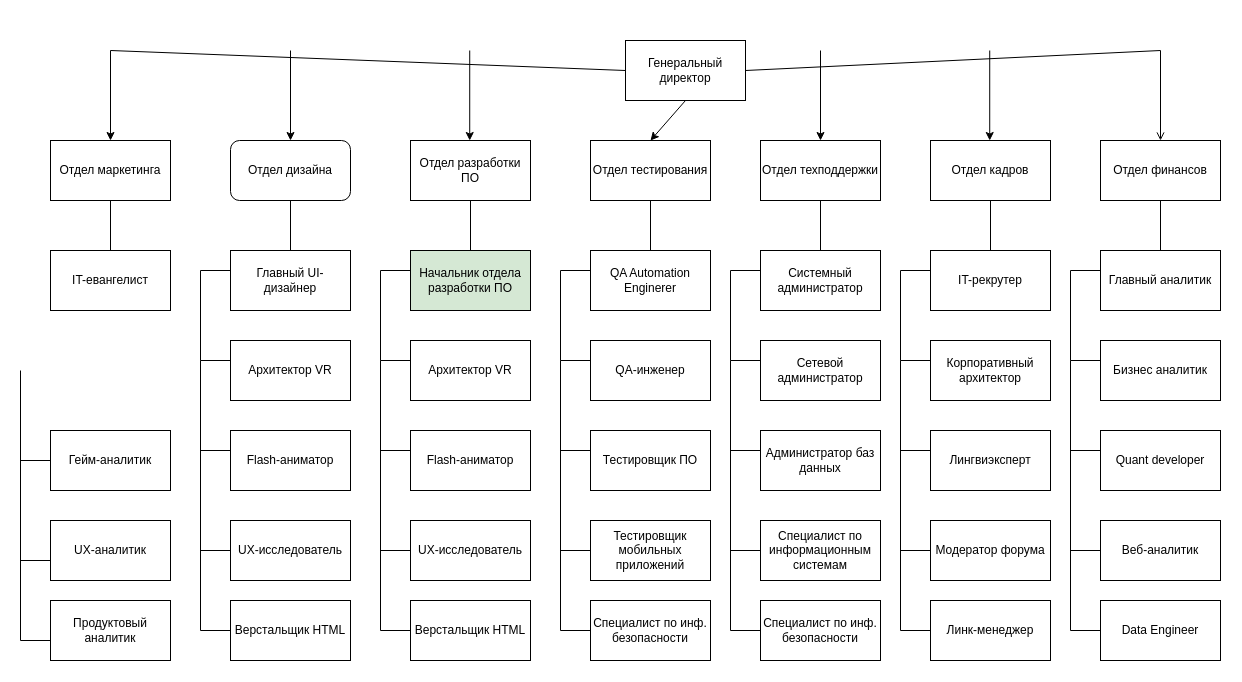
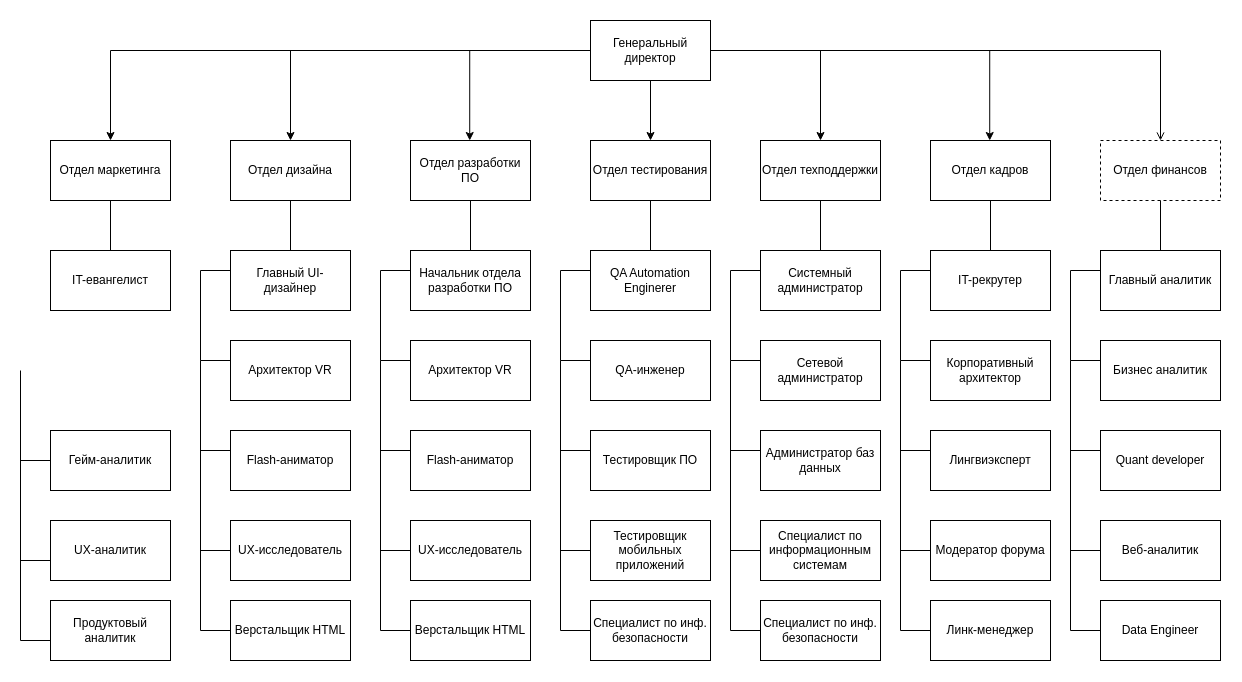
(686, 71) -> (651, 51)
(291, 171) -> (291, 171)
(1161, 171) -> (1161, 171)
(471, 281) -> (471, 281)
